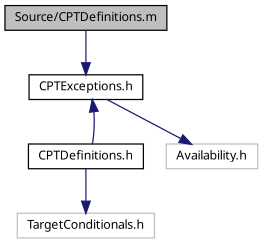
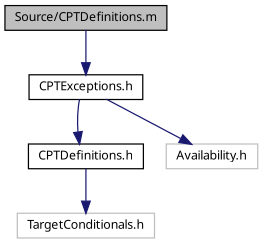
(94, 128) -> (78, 116)
